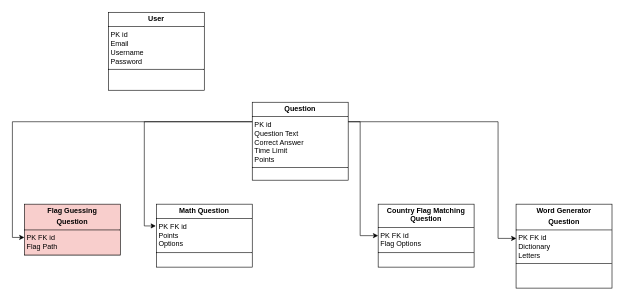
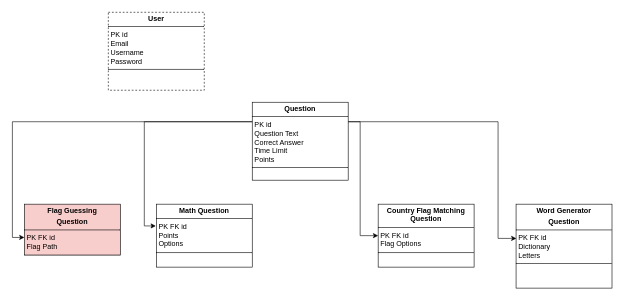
(156, 51) -> (156, 51)
